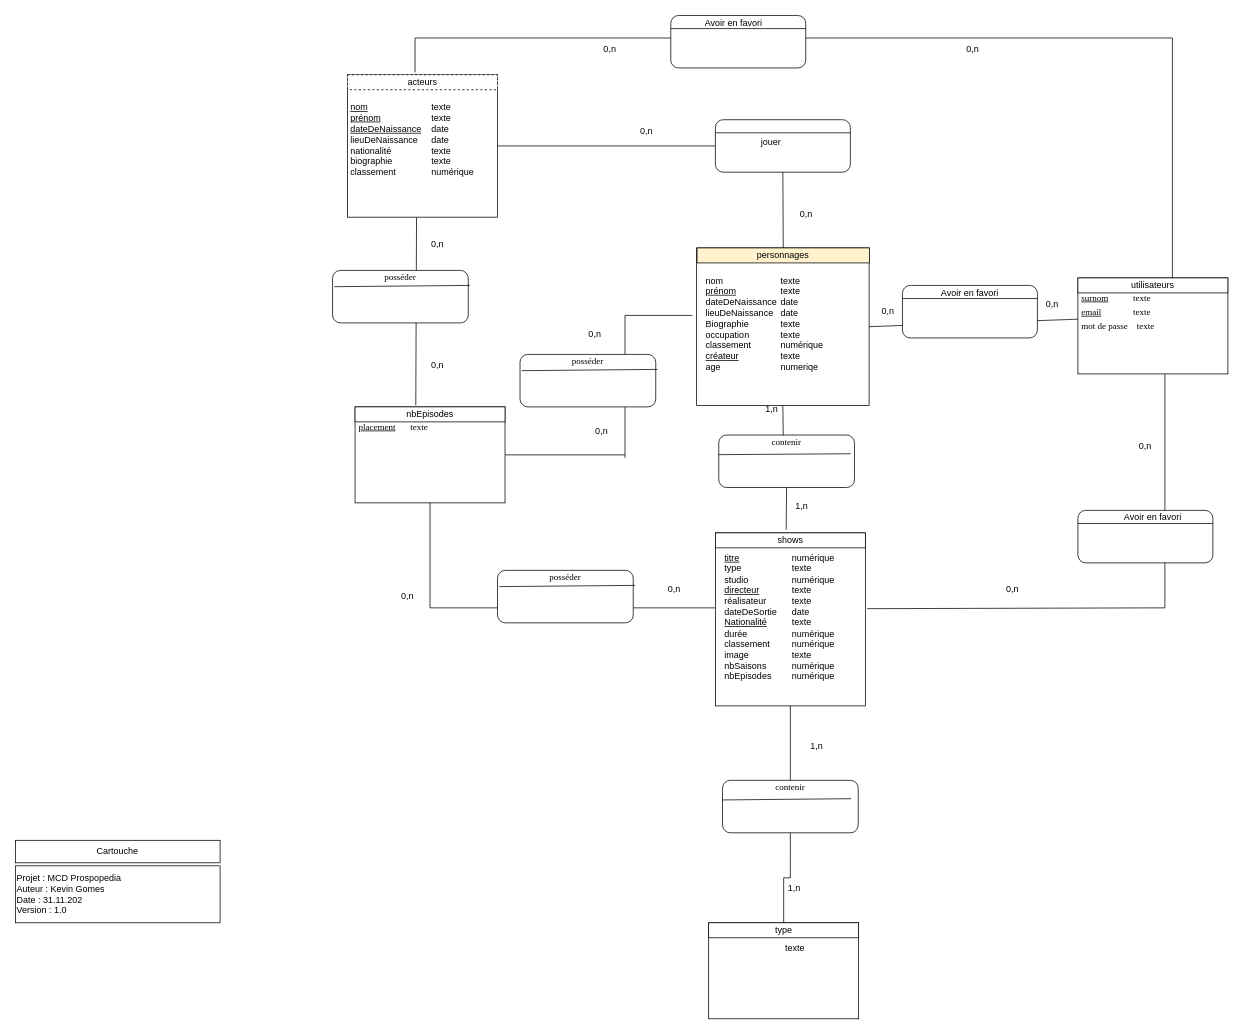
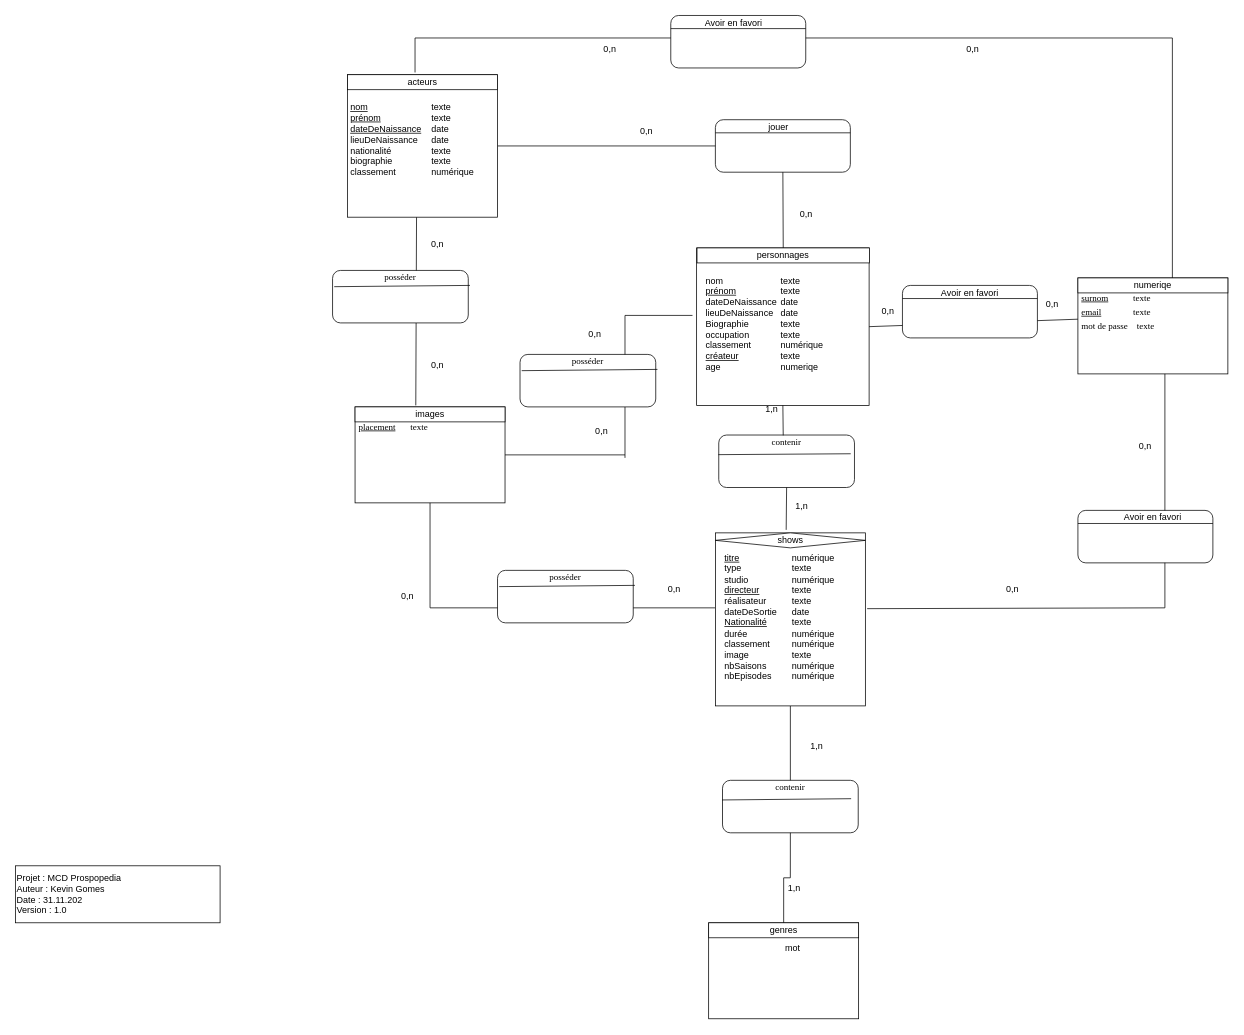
(423, 82) -> (423, 82)
(771, 142) -> (779, 127)
(783, 255) -> (783, 255)
(1153, 285) -> (1153, 285)
(430, 414) -> (430, 414)
(791, 540) -> (791, 540)
(118, 852) -> none
(784, 930) -> (784, 930)
(798, 949) -> (793, 949)
